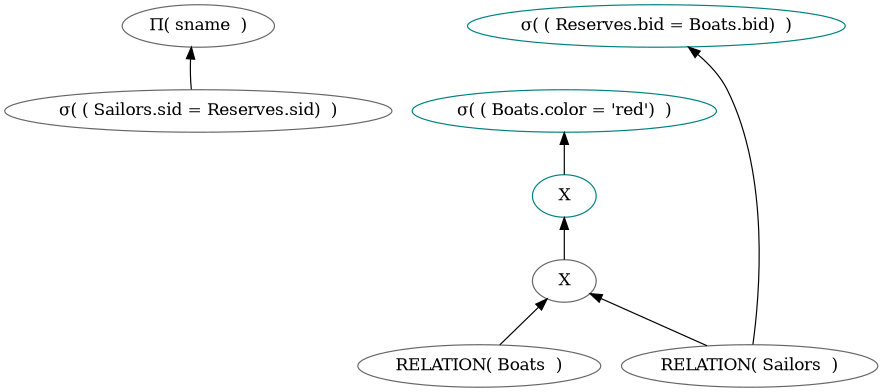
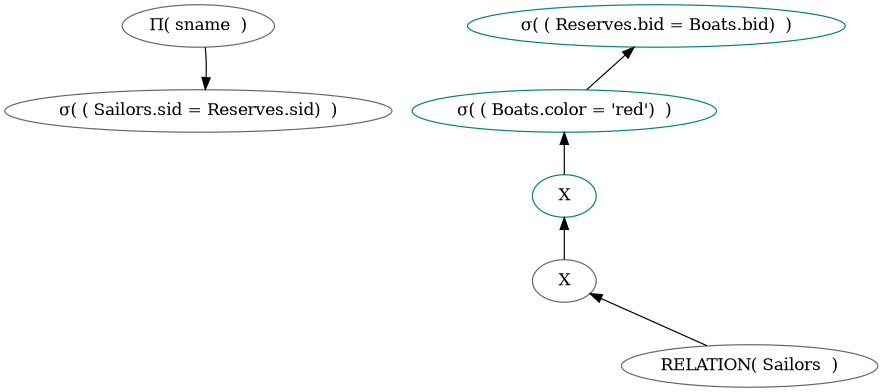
(190, 74) -> (206, 62)
(756, 192) -> (606, 72)
(479, 366) -> none
